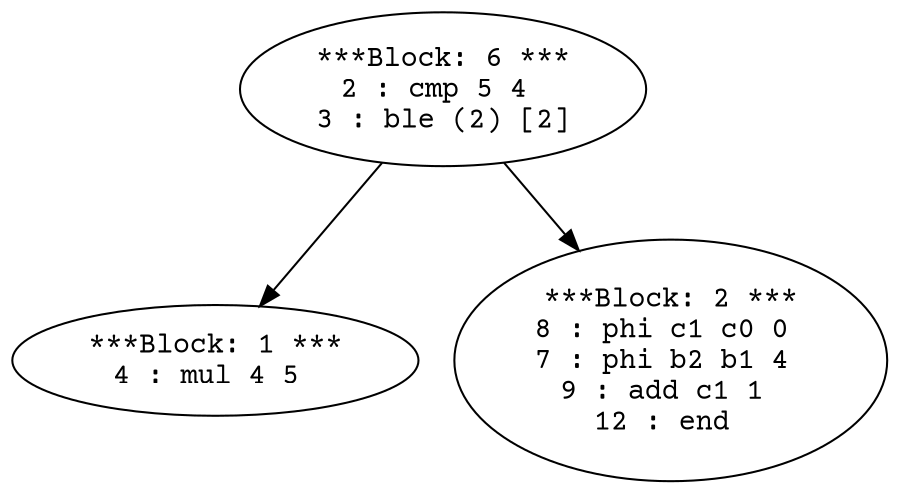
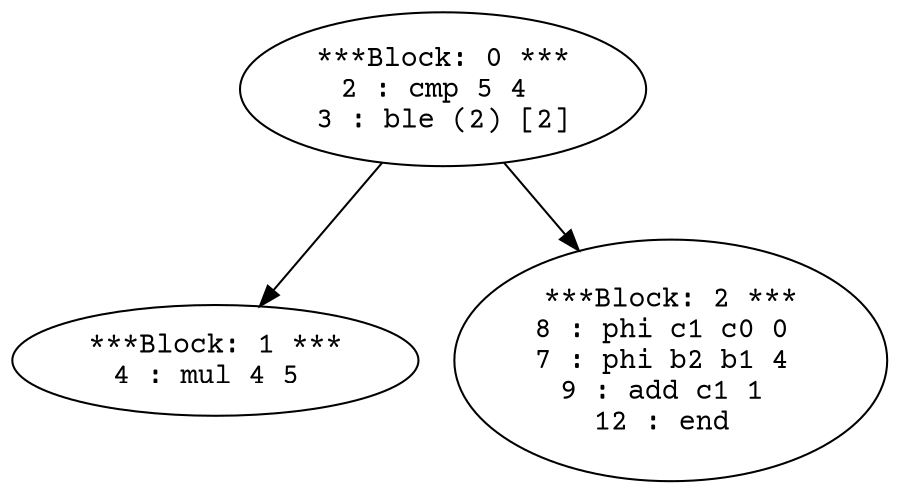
(443, 89) -> (443, 89)
